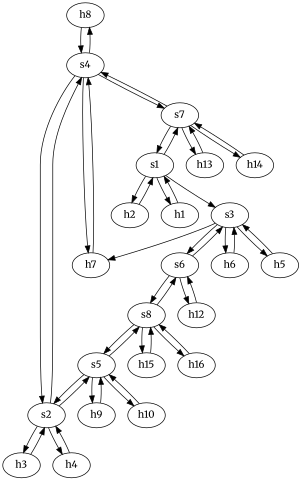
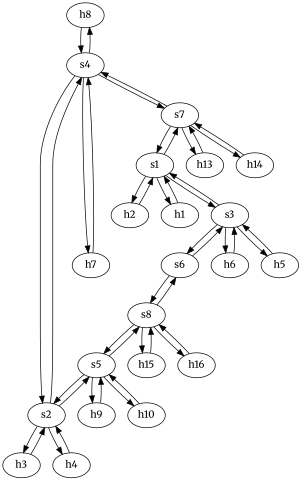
(165, 242) -> (198, 191)
(197, 315) -> none
